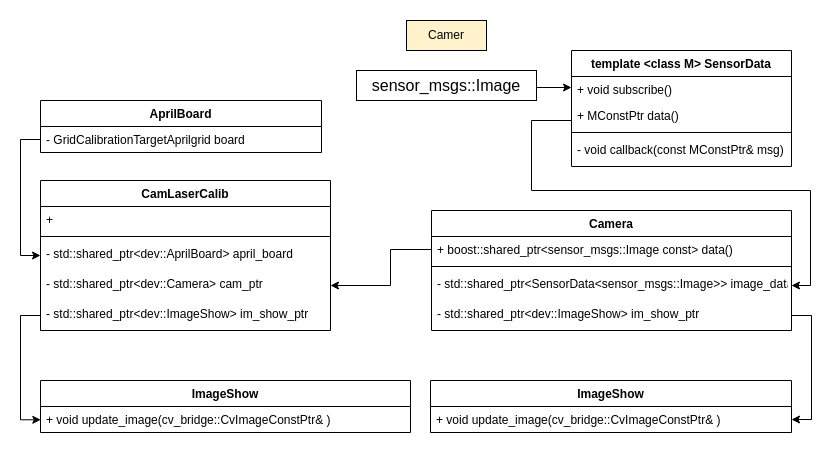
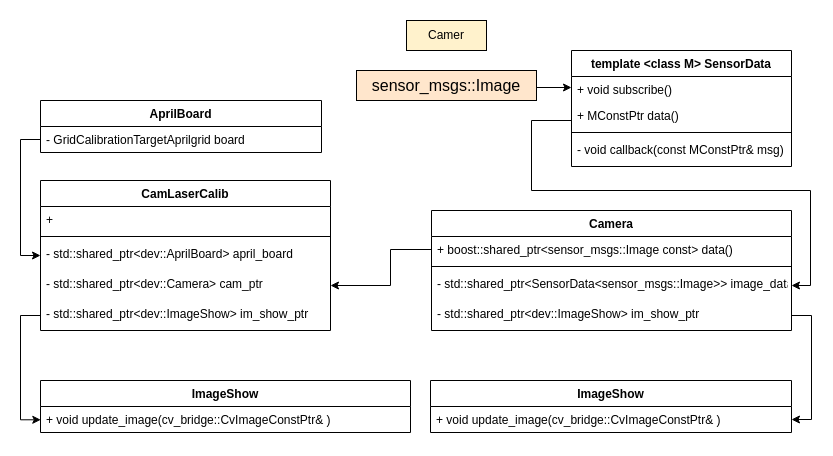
(447, 86) -> (447, 86)
